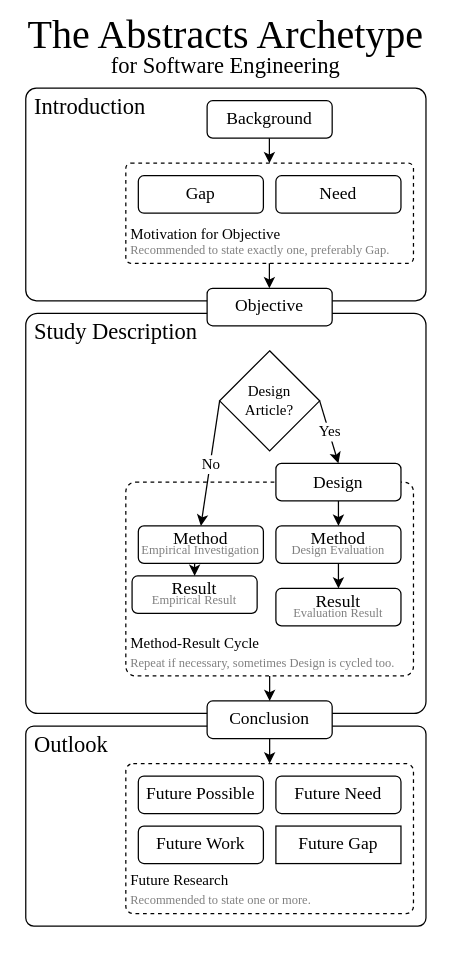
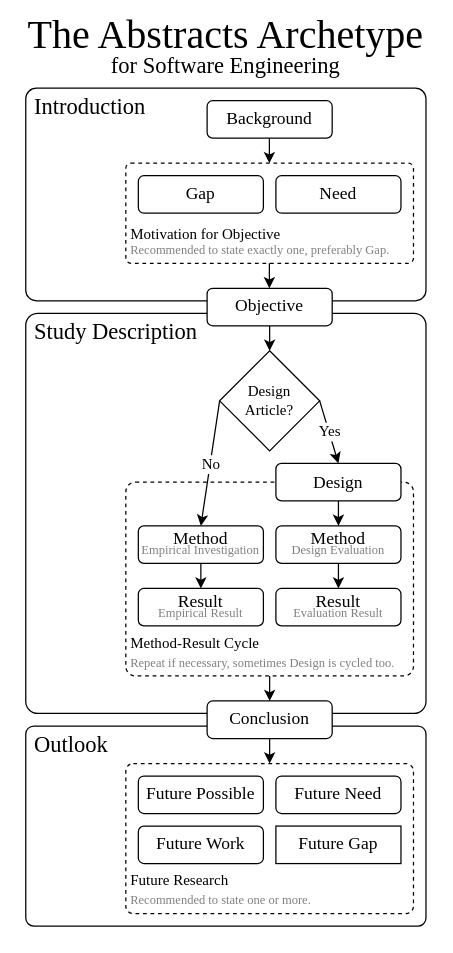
none -> (269, 334)
(194, 594) -> (201, 607)
